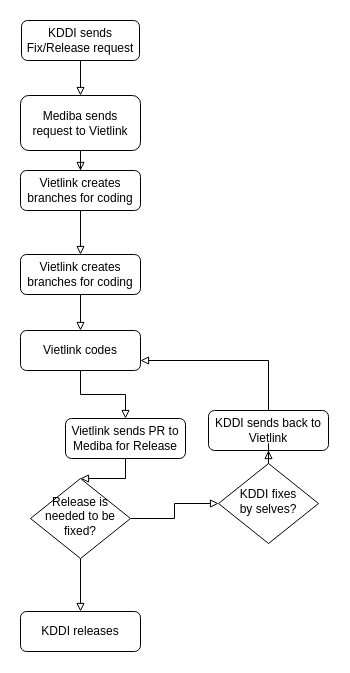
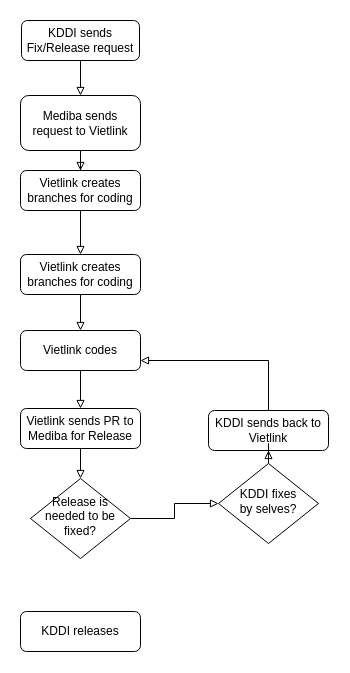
(126, 439) -> (81, 429)
(81, 581) -> none
